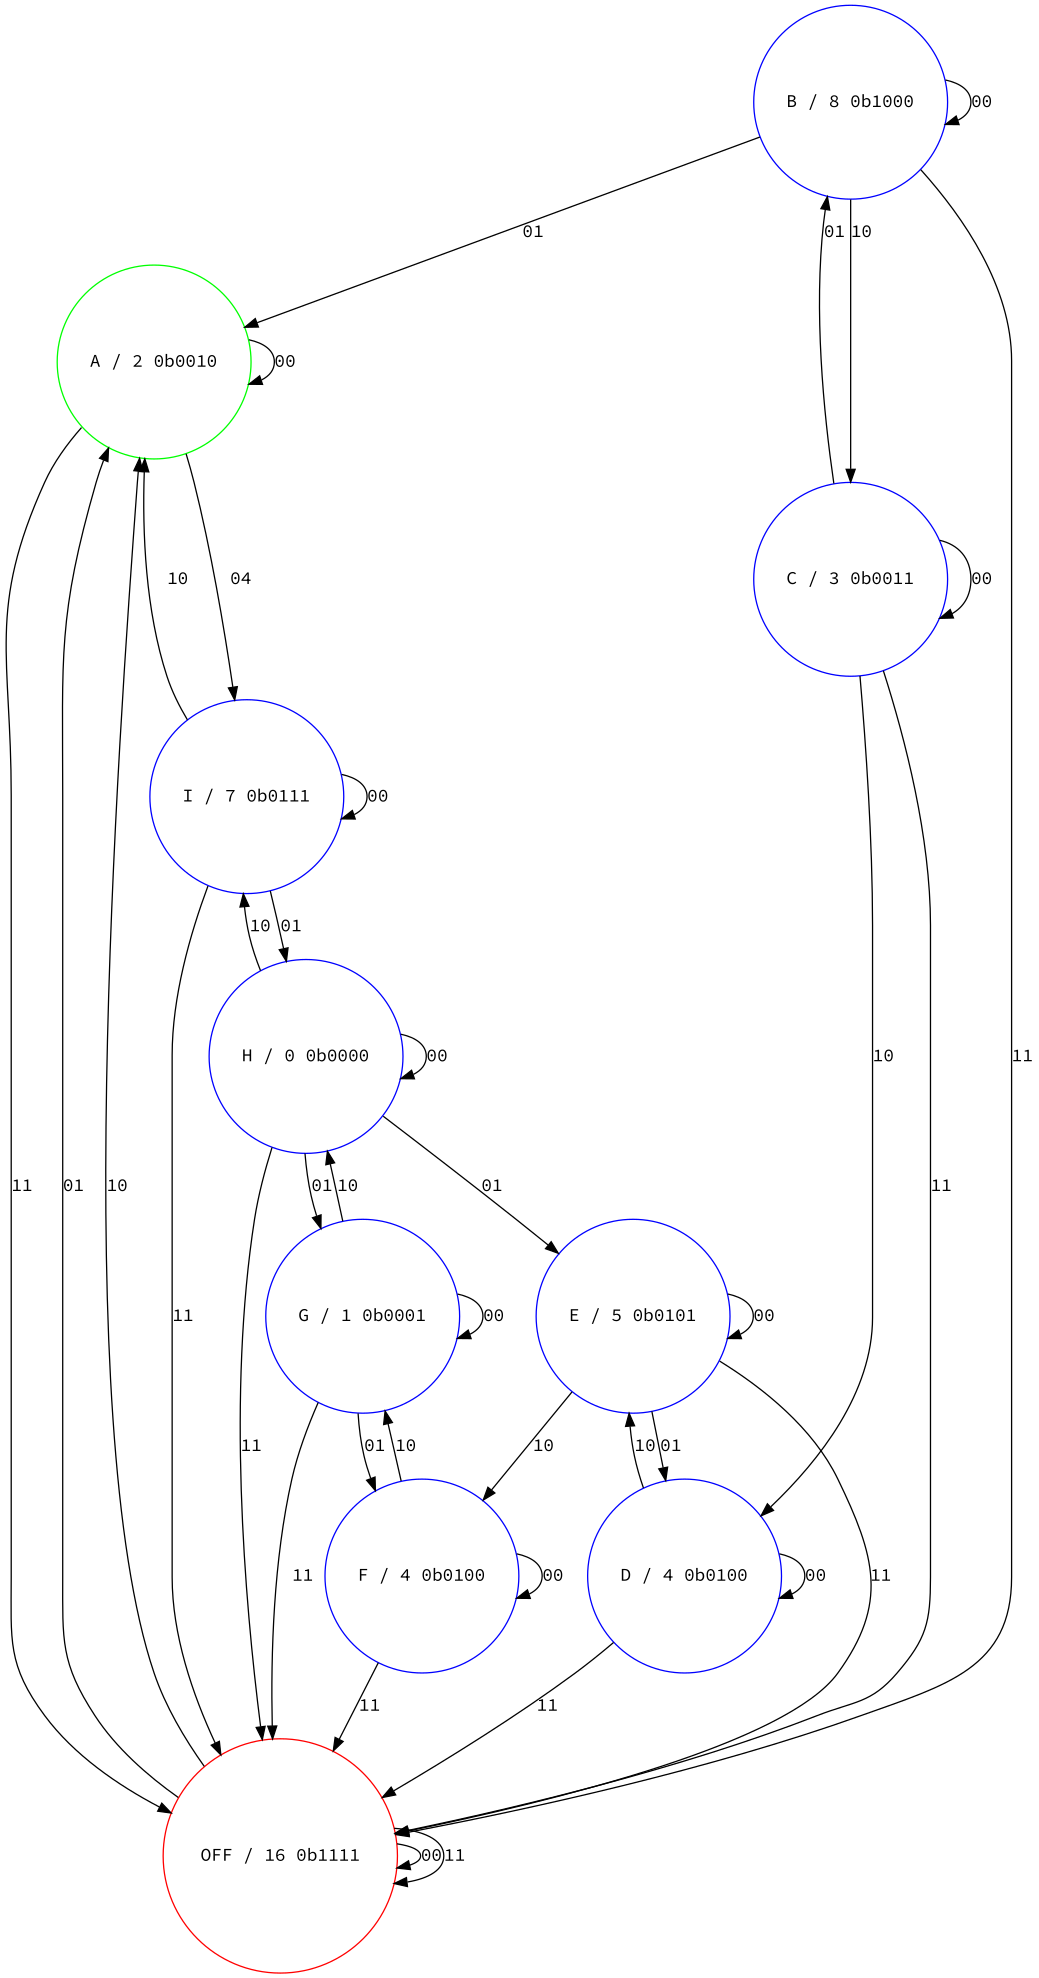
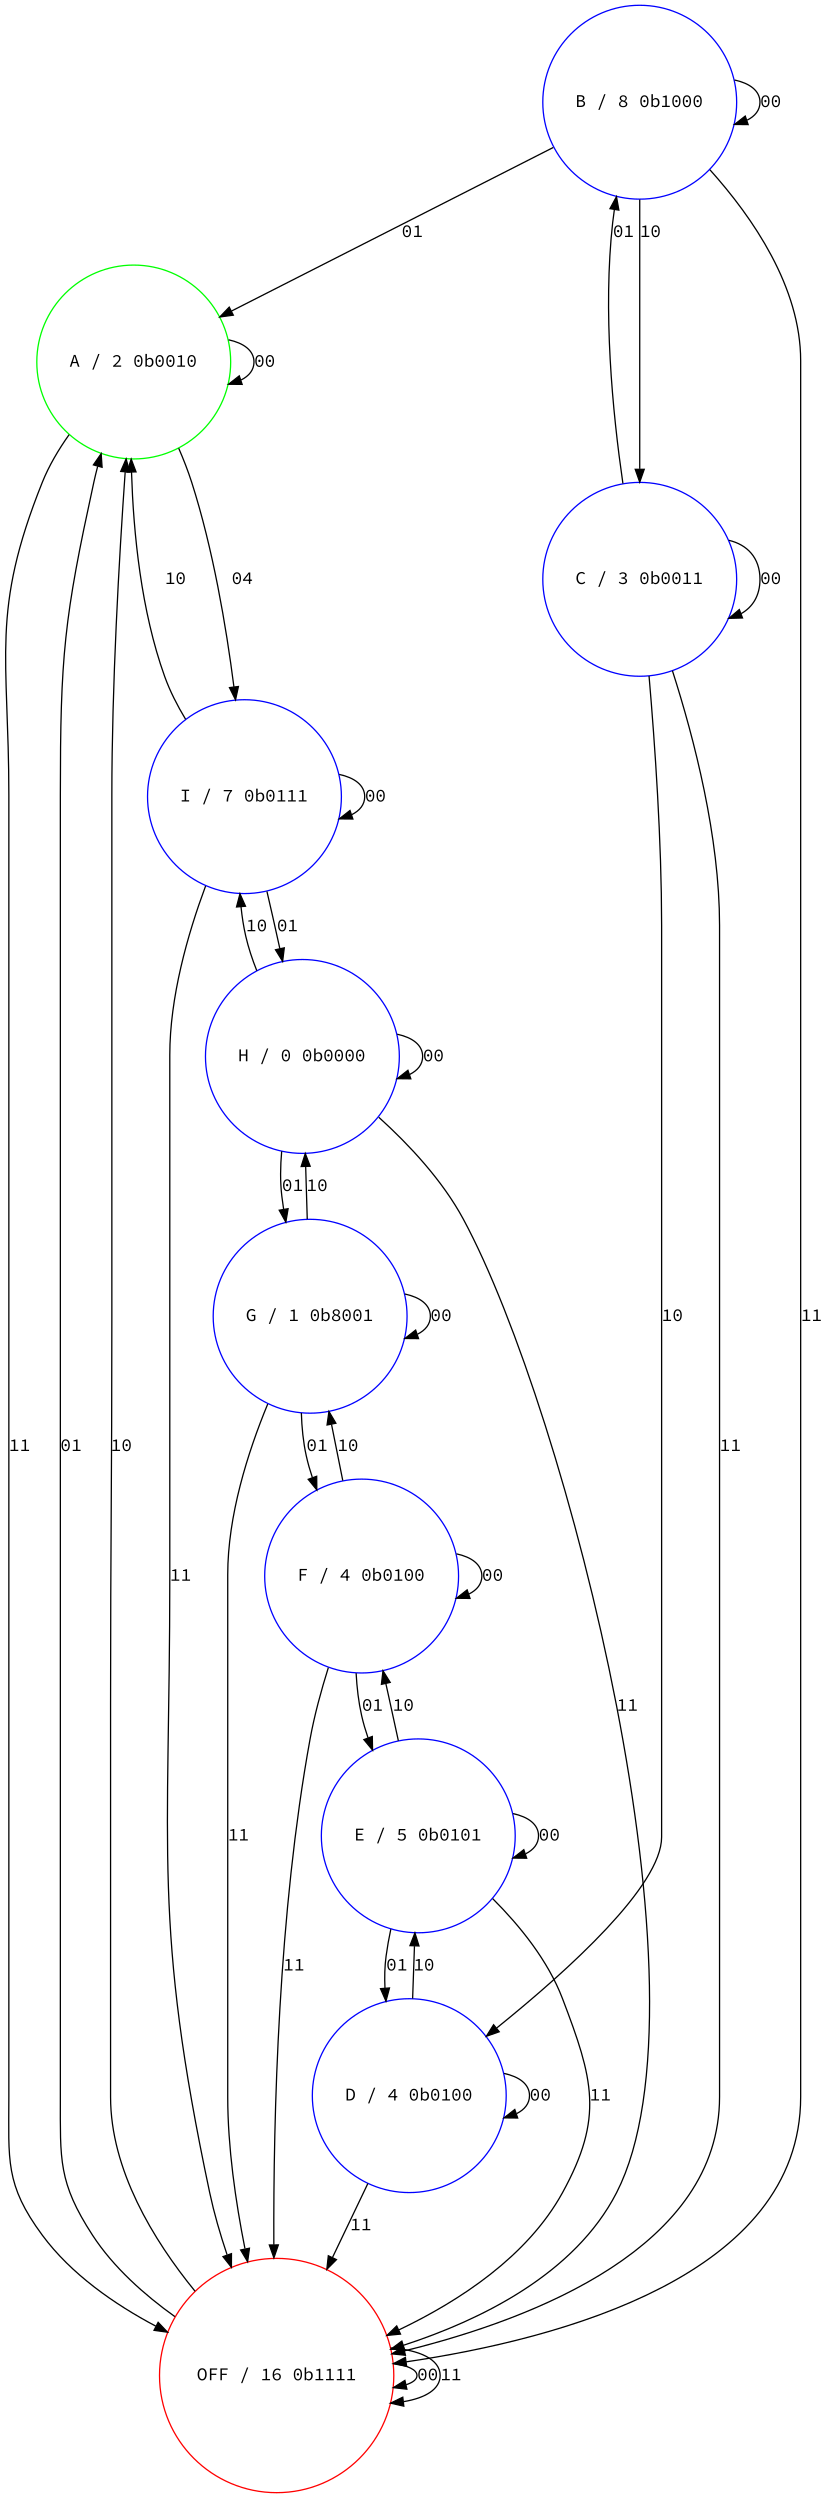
(466, 1180) -> (360, 1706)
(363, 1316) -> (310, 1316)
